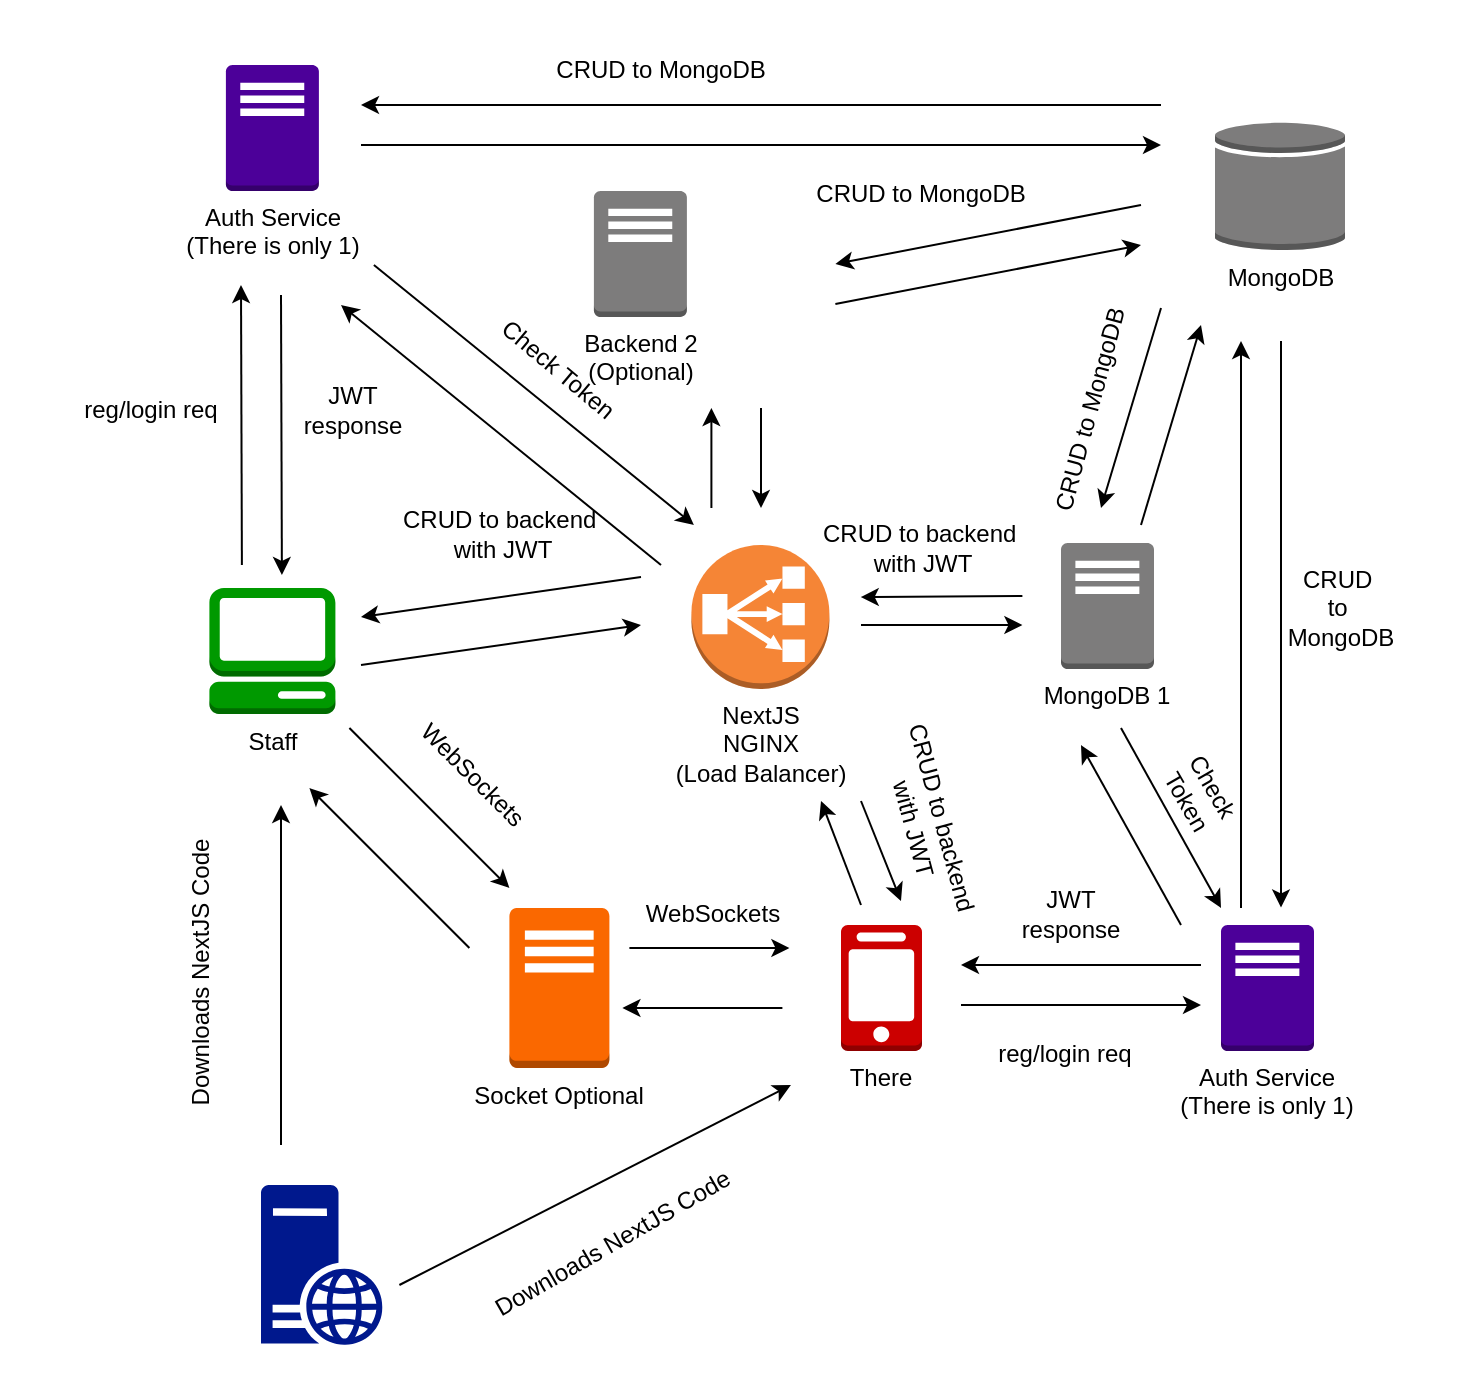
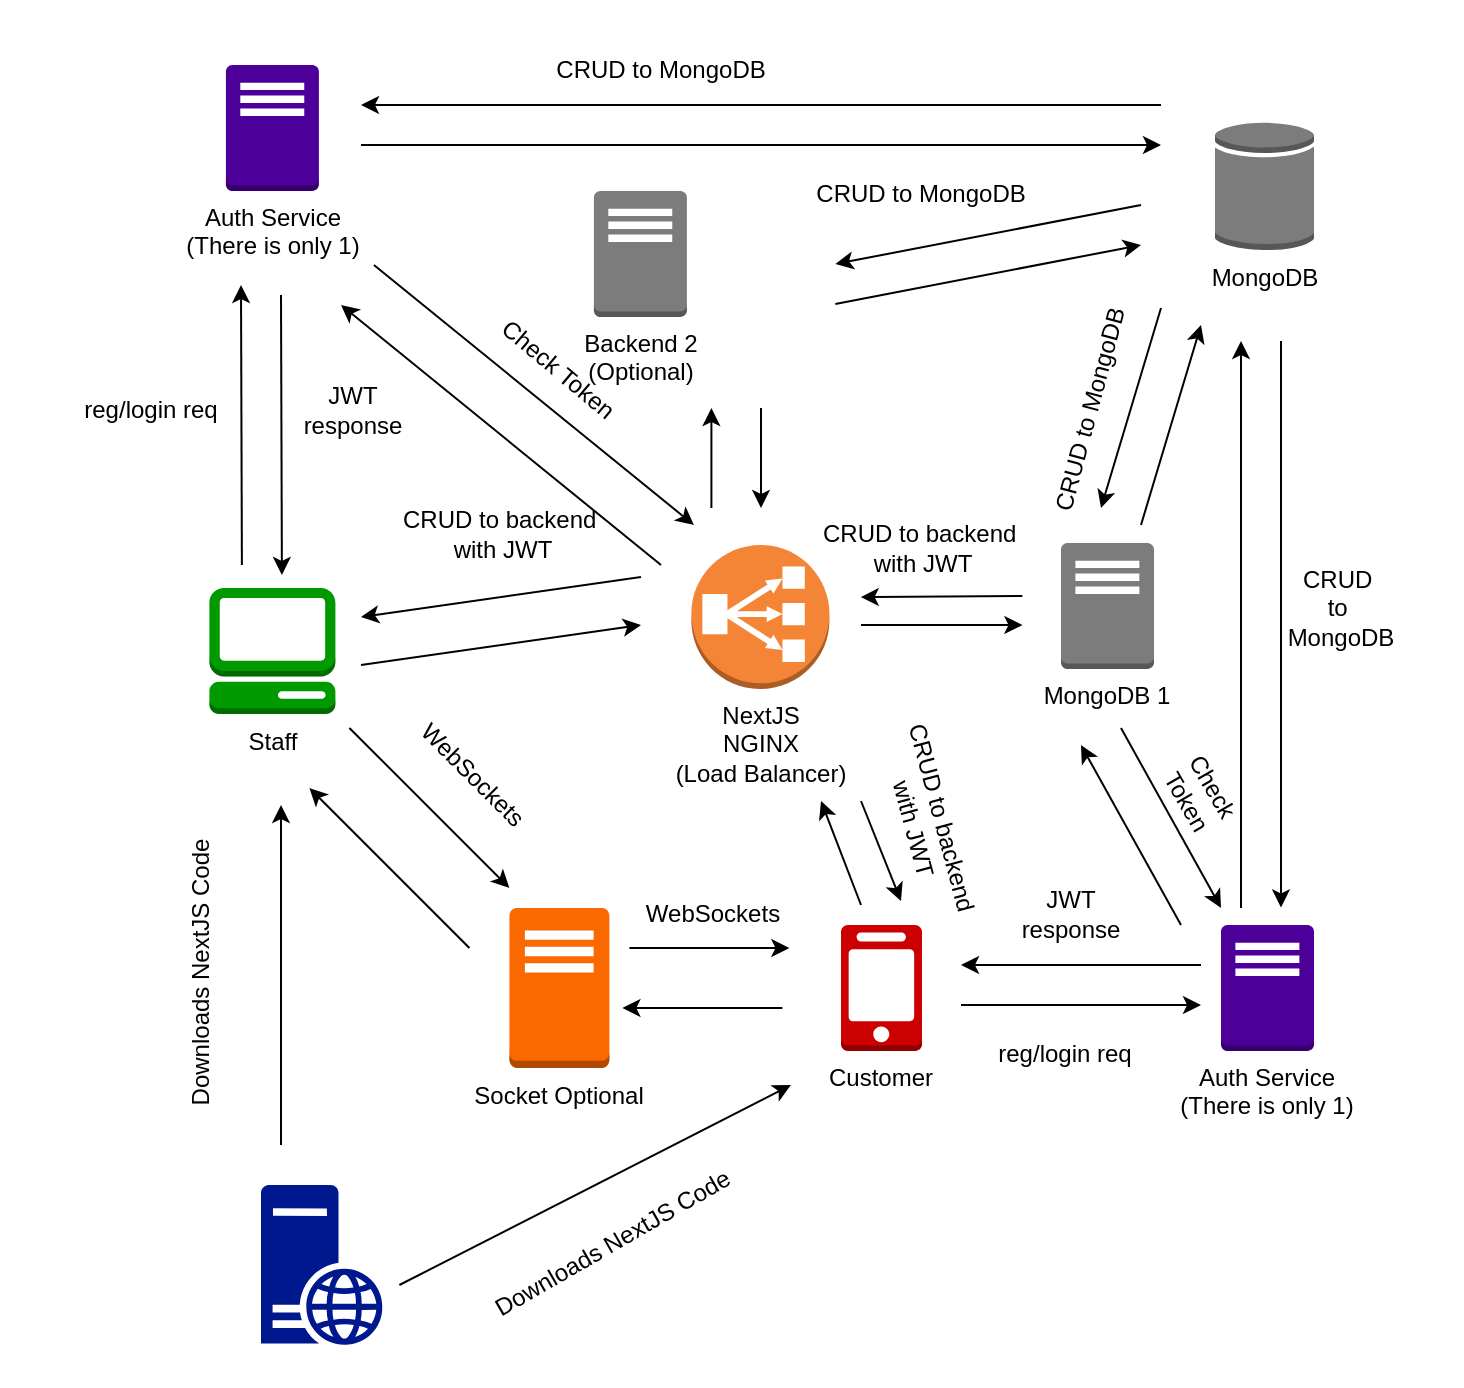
(1280, 186) -> (1265, 186)
(882, 1079) -> (882, 1079)
